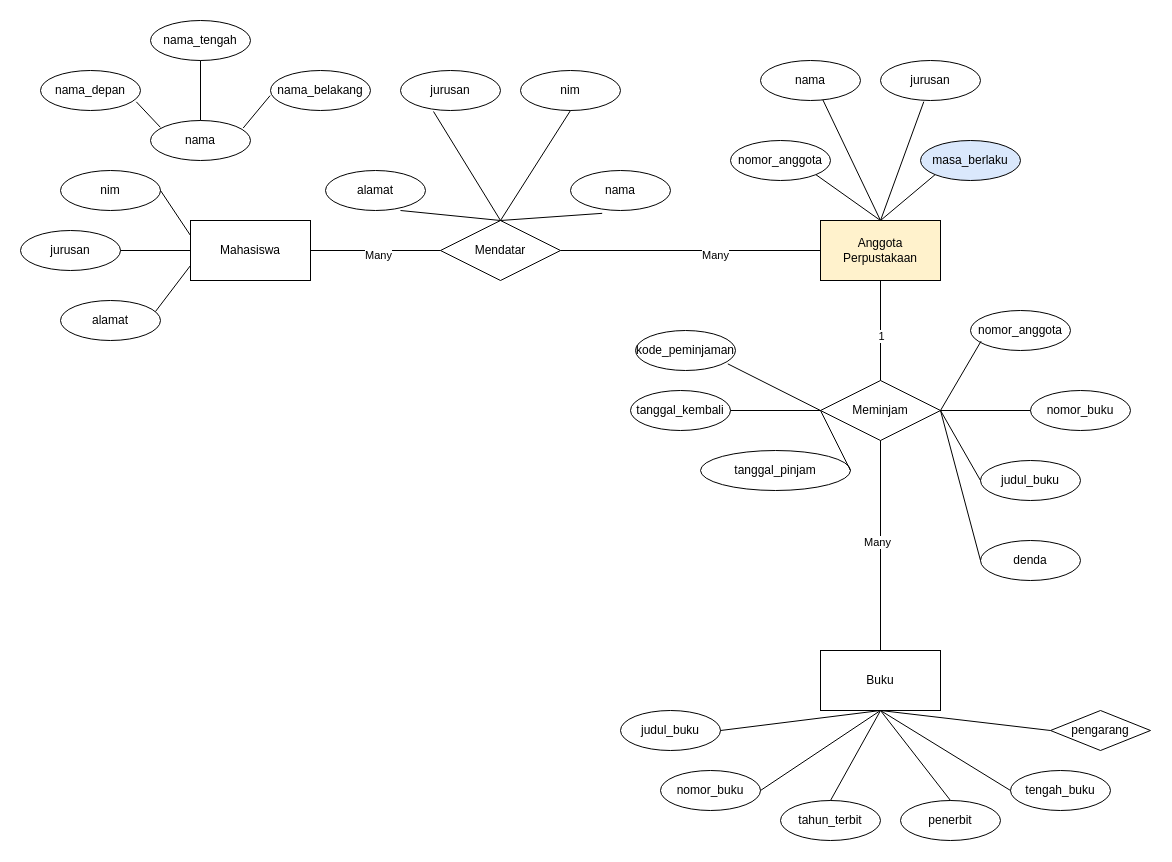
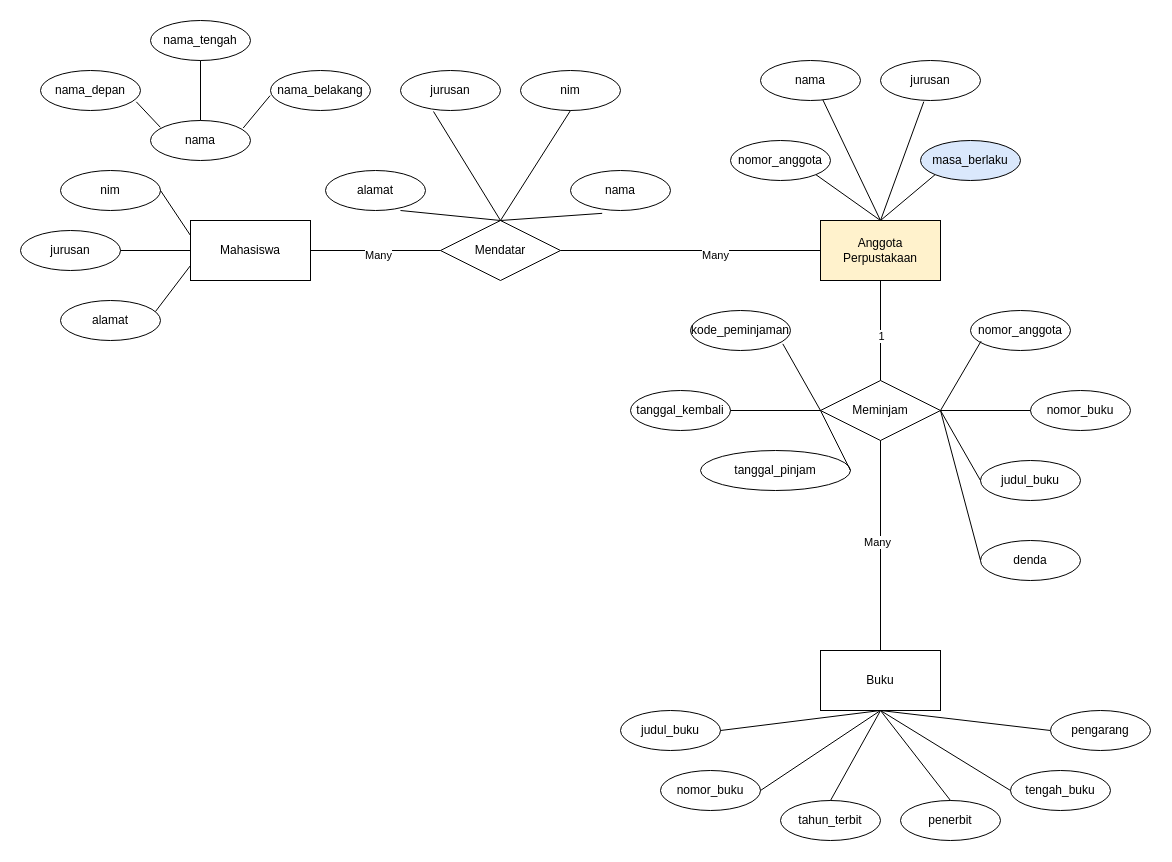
(686, 351) -> (741, 331)
(1101, 731) -> (1101, 731)
